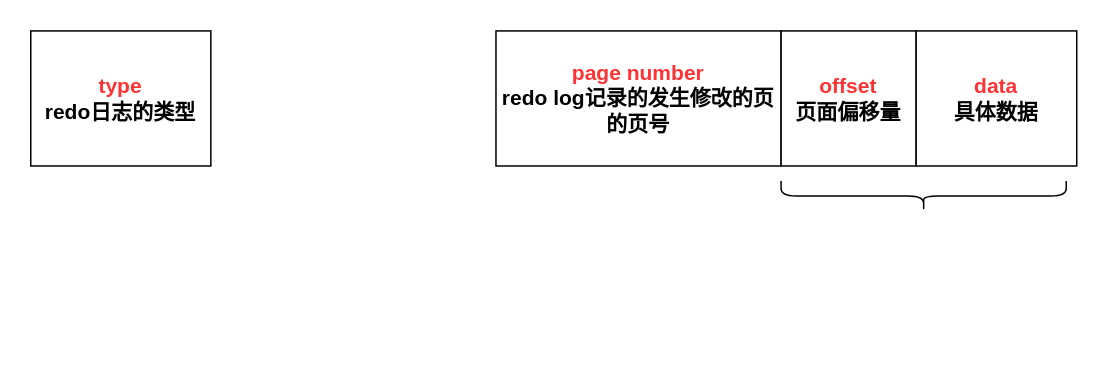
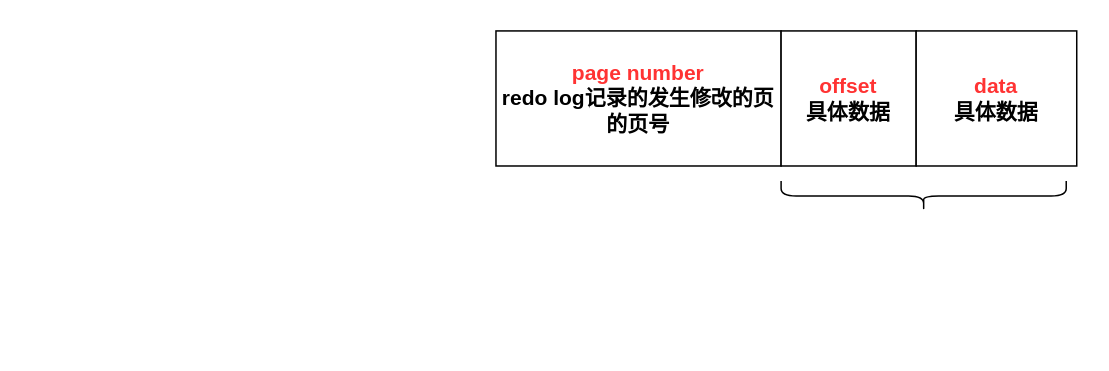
(121, 98) -> none
(848, 98) -> (848, 98)
